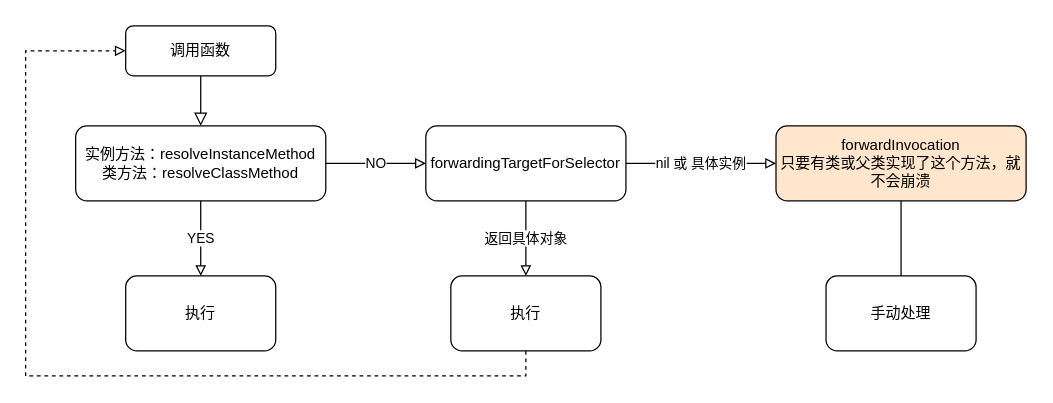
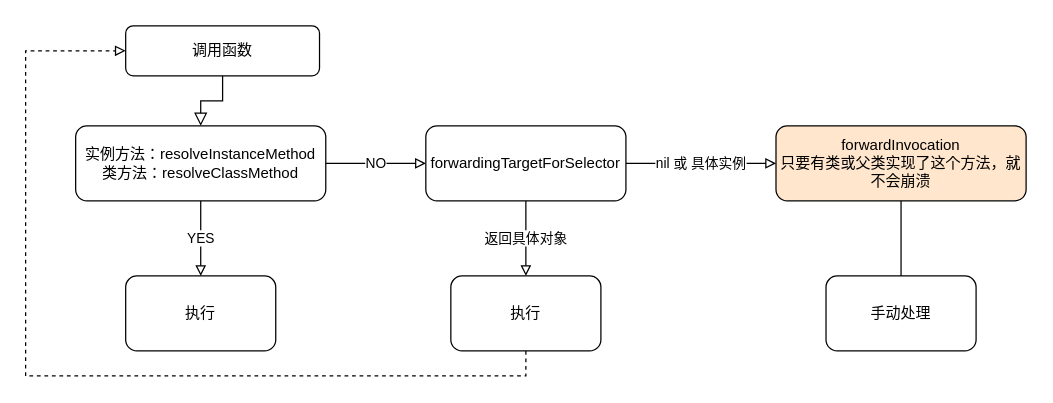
(201, 51) -> (223, 51)
